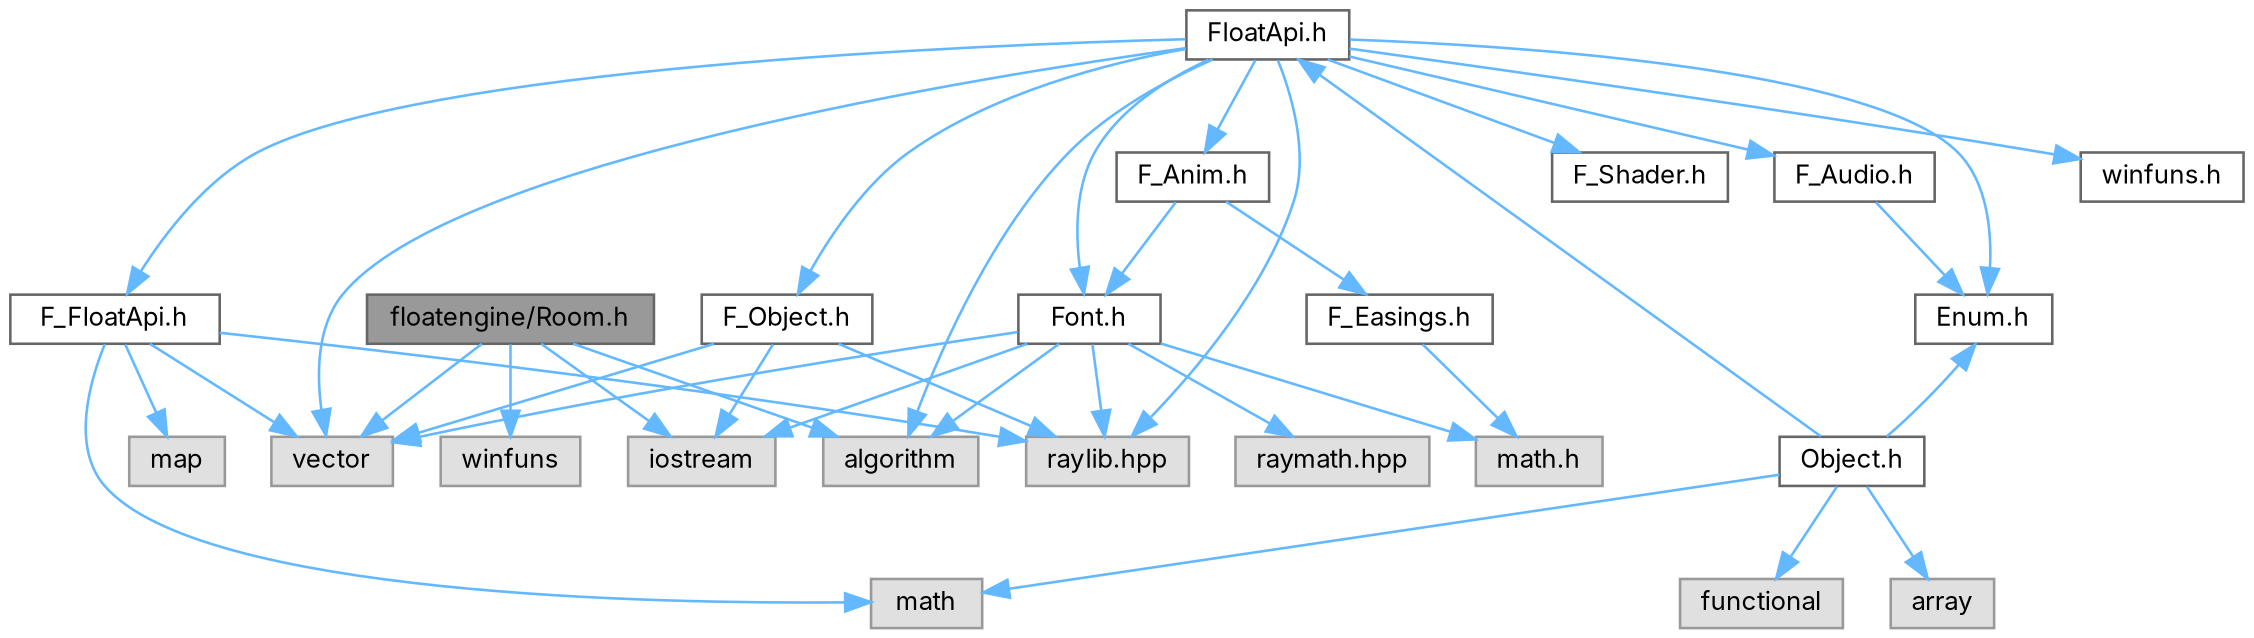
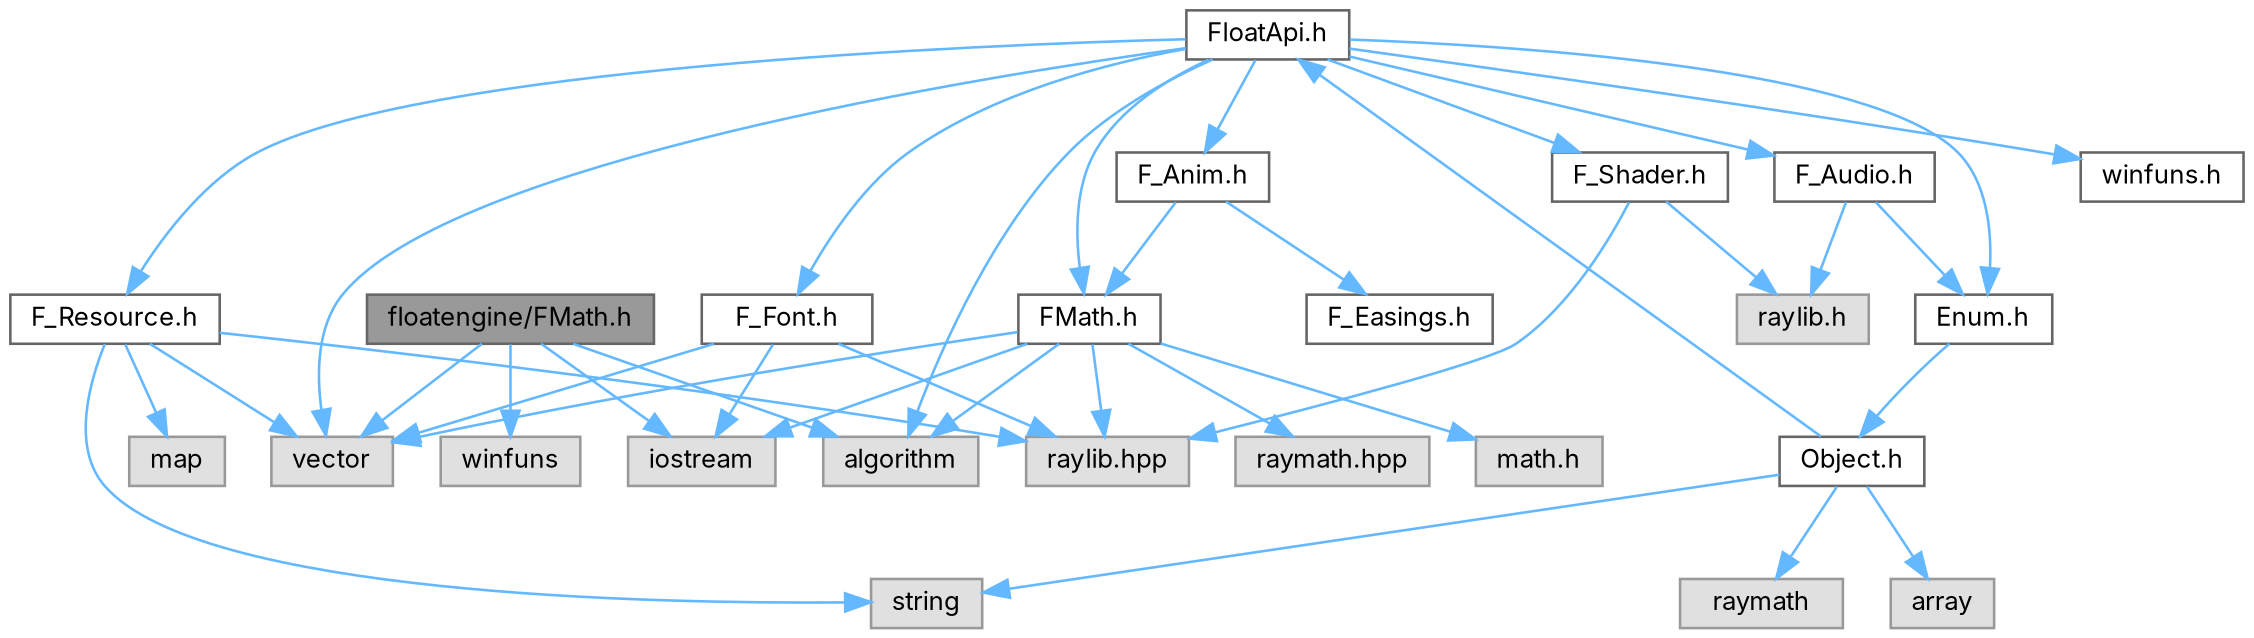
(1271, 255) -> (1455, 367)
(115, 319) -> (115, 319)
(510, 319) -> (510, 319)
(787, 319) -> (787, 319)
(1089, 319) -> (1089, 319)
none -> (1803, 319)
(1460, 381) -> none
(1924, 402) -> (1912, 379)
(927, 604) -> (927, 604)
(1761, 604) -> (1761, 604)
